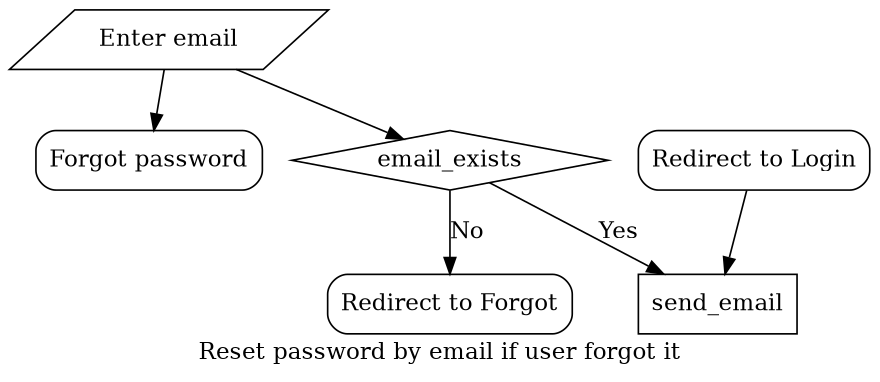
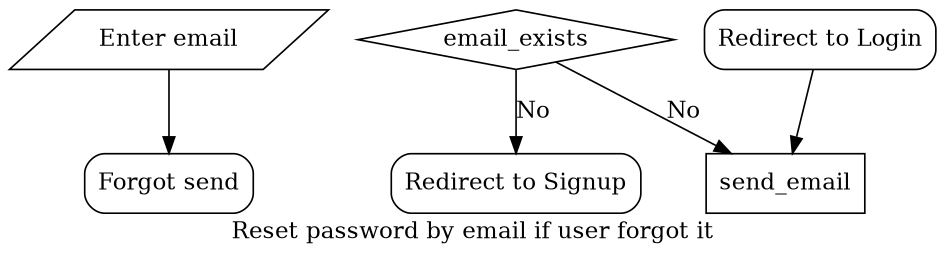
(312, 101) -> none
(149, 160) -> (169, 183)
(619, 232) -> (684, 112)
(450, 304) -> (516, 183)
